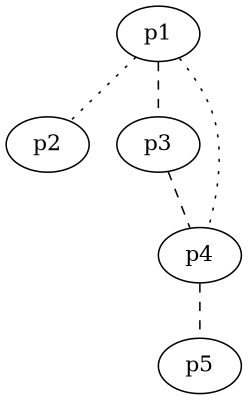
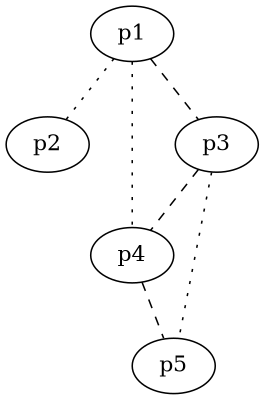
none -> (195, 255)
